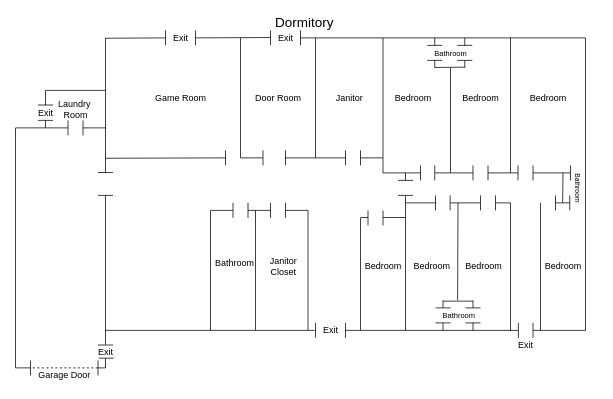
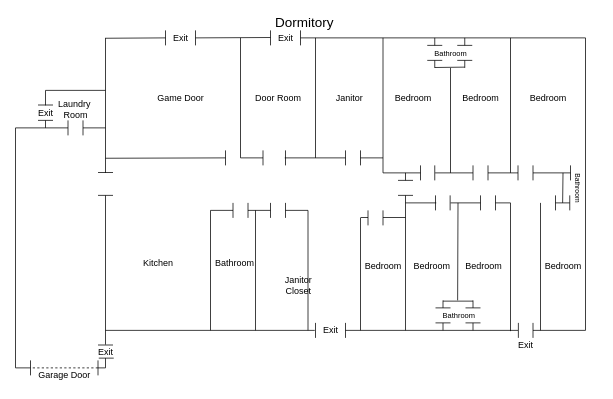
(181, 98) -> (181, 98)
none -> (158, 263)
(283, 267) -> (298, 285)
